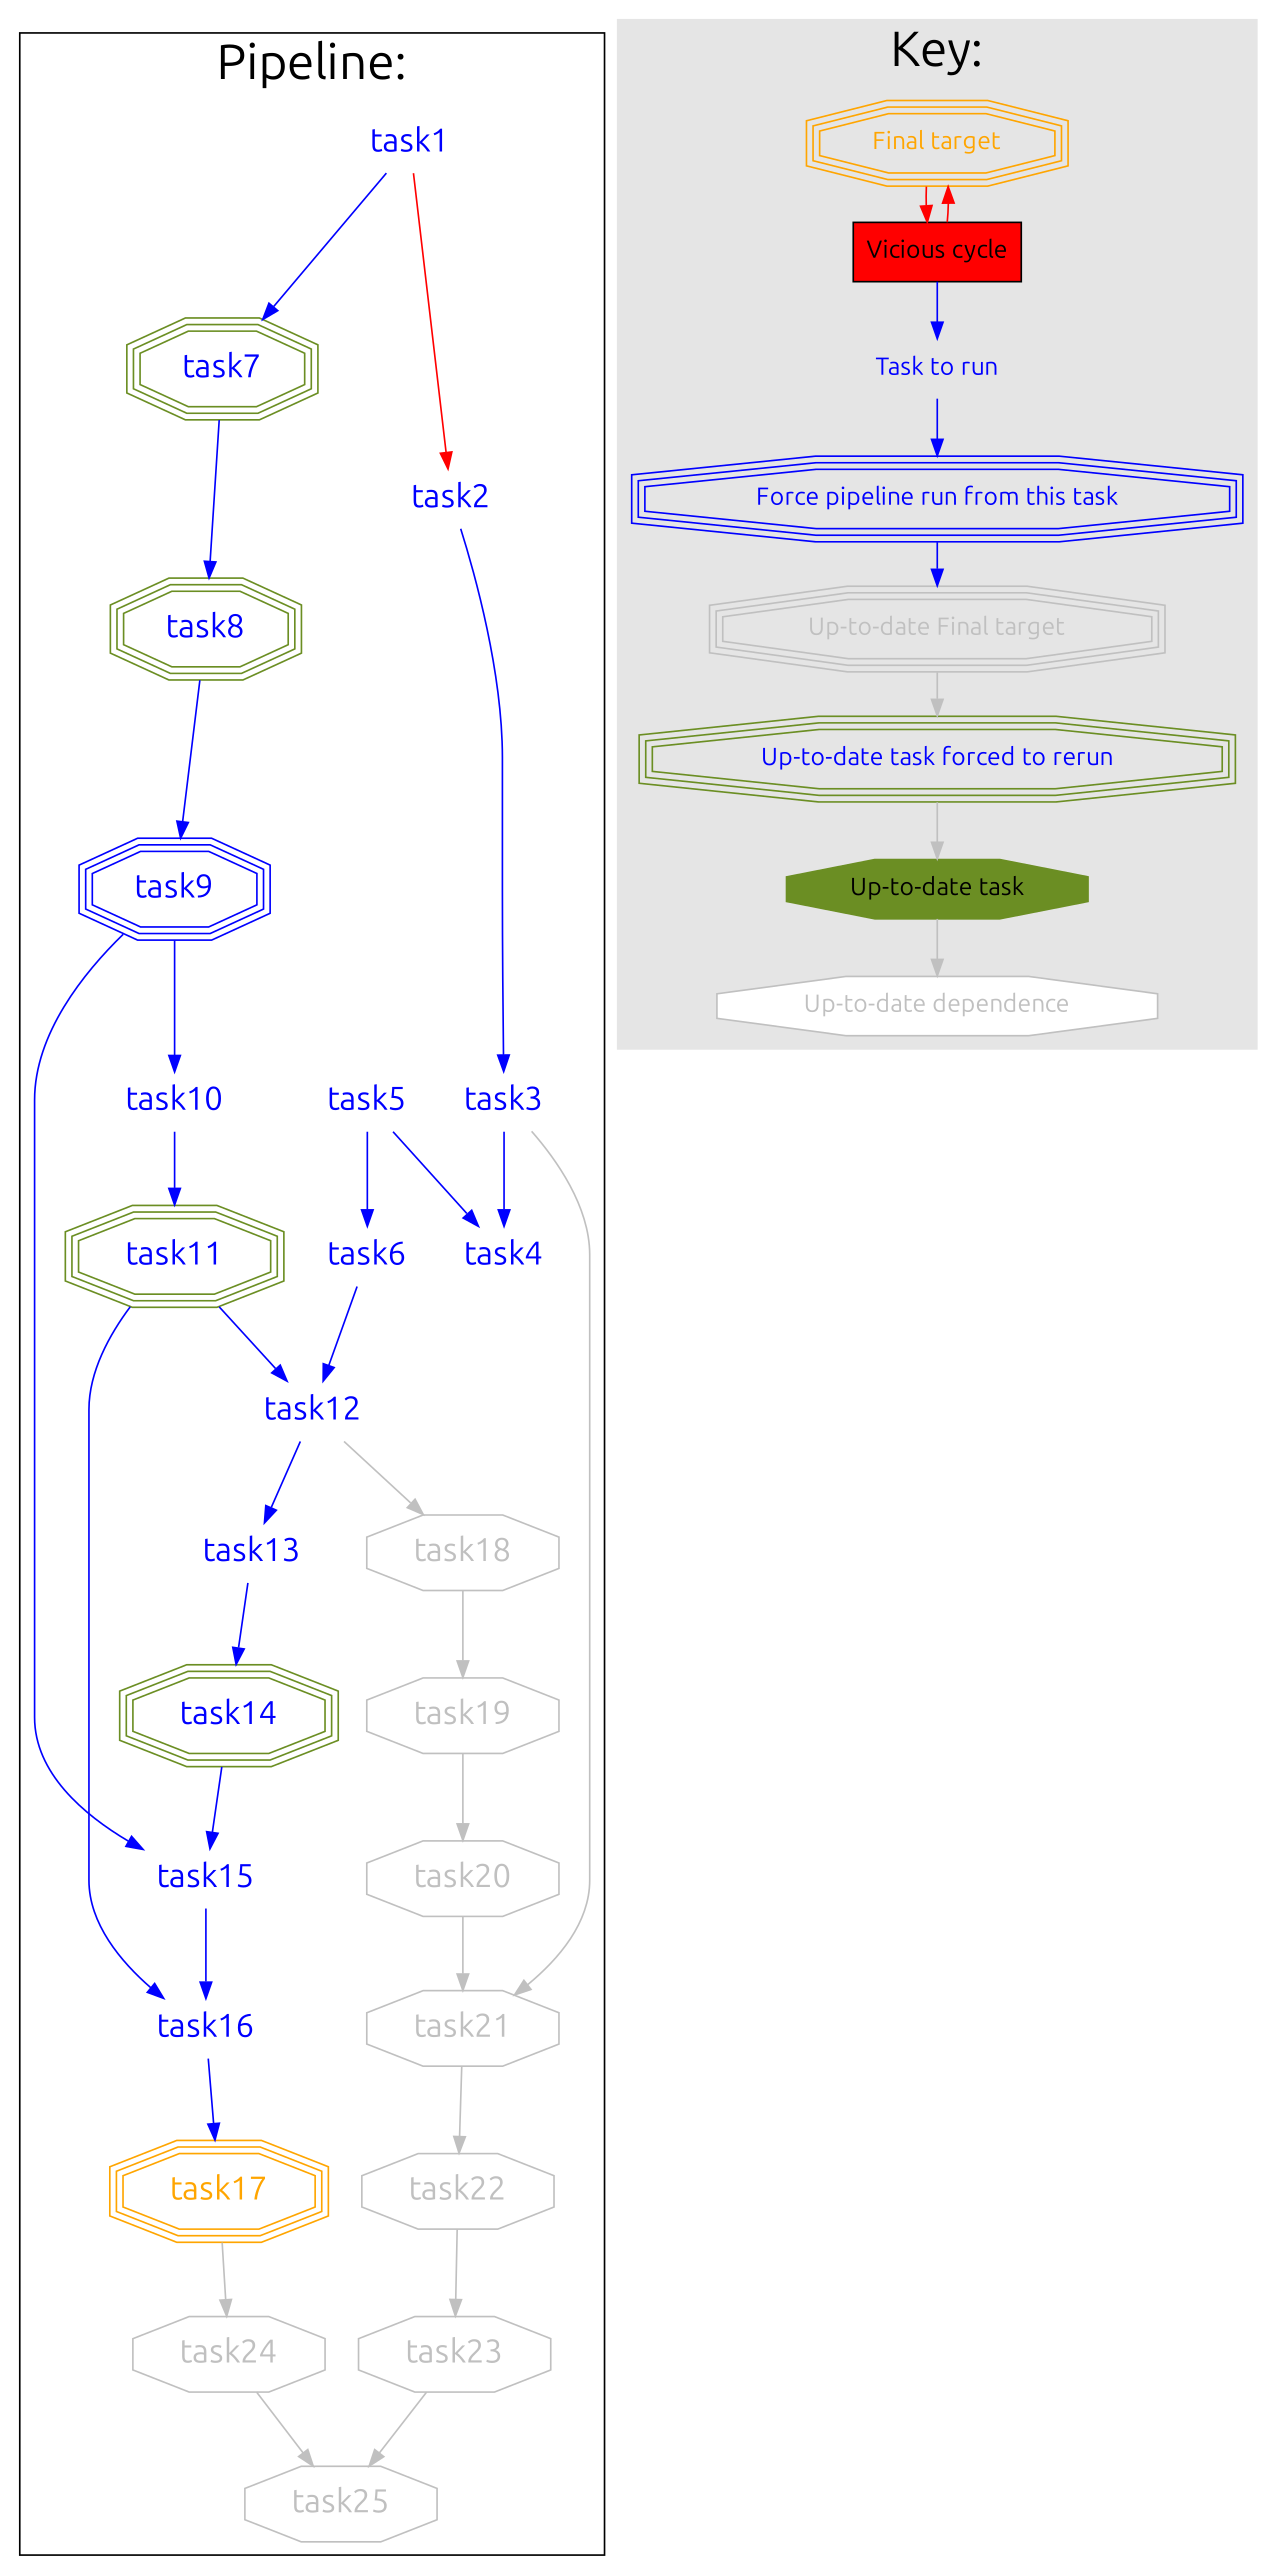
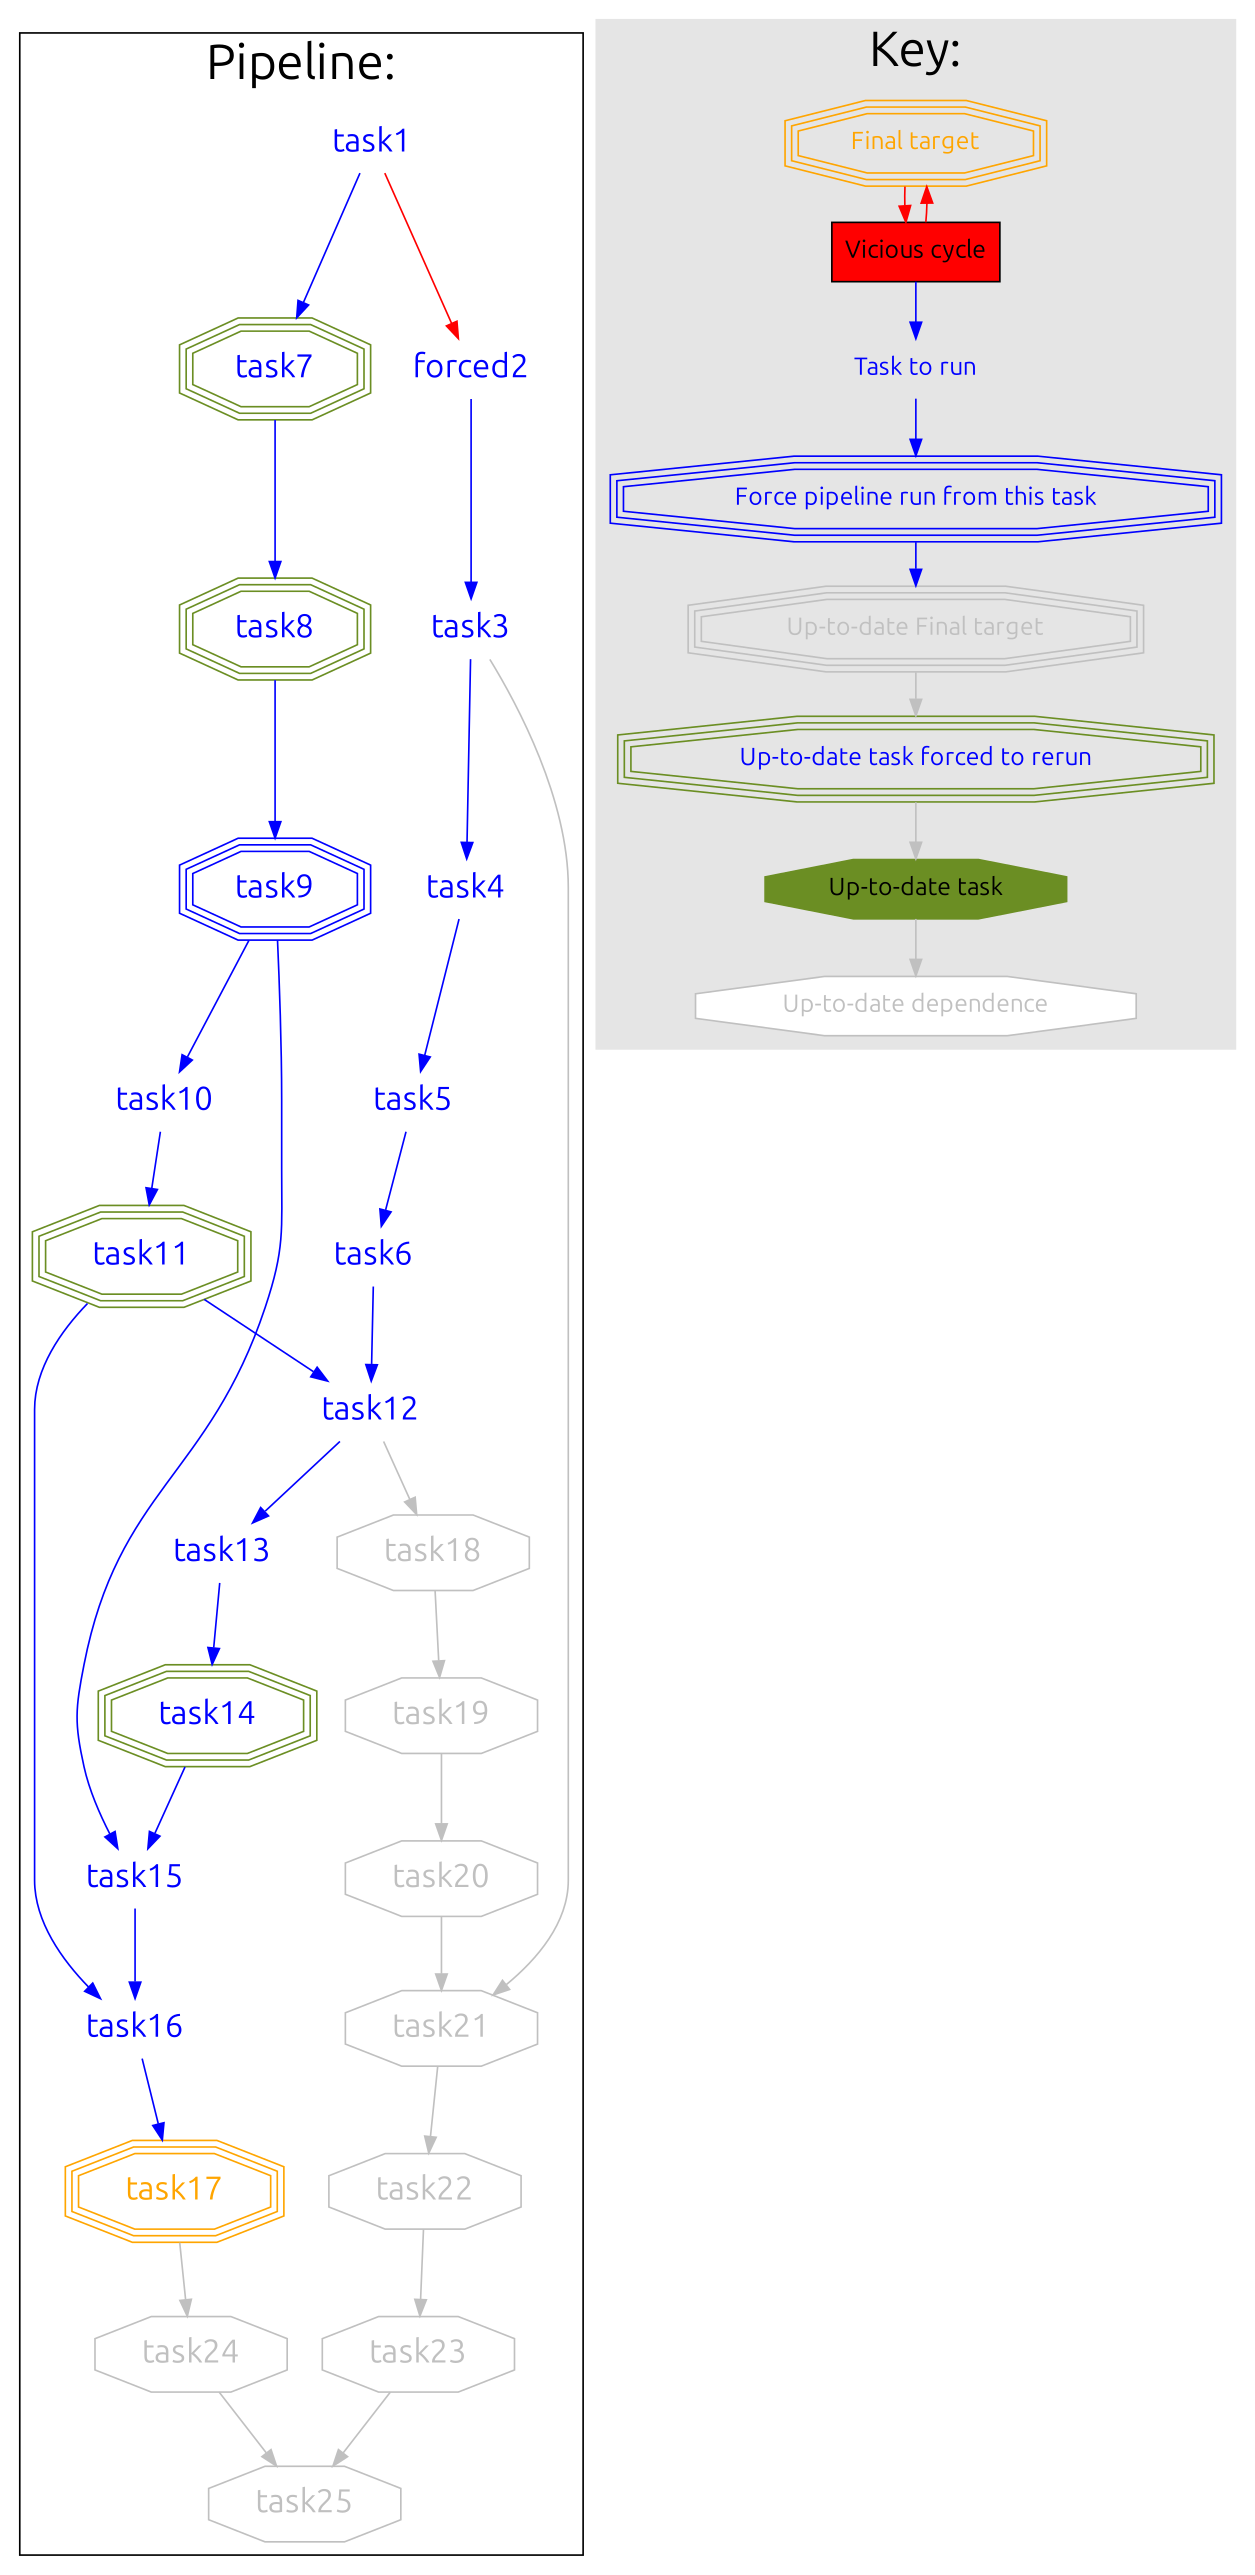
(451, 499) -> (471, 369)
(430, 1173) -> (442, 987)
